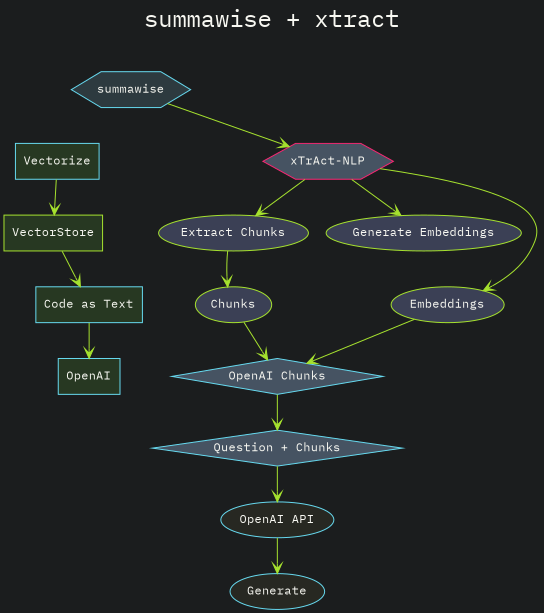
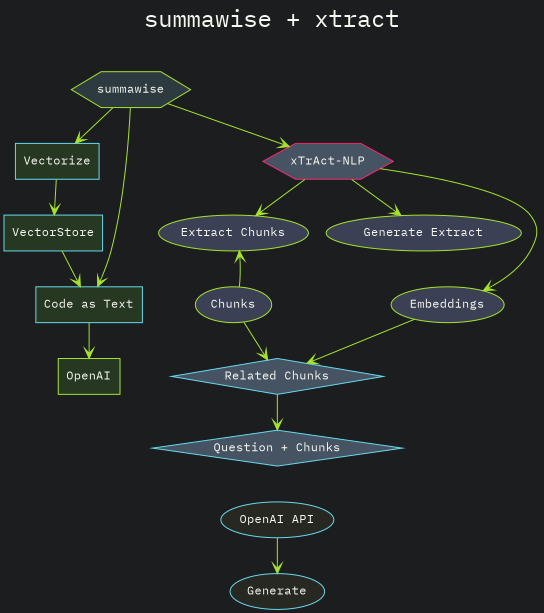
(131, 90) -> (131, 90)
none -> (98, 122)
none -> (122, 194)
(53, 233) -> (53, 233)
(424, 233) -> (424, 233)
(227, 264) -> (240, 274)
(89, 376) -> (89, 376)
(277, 376) -> (277, 376)
(277, 479) -> none
